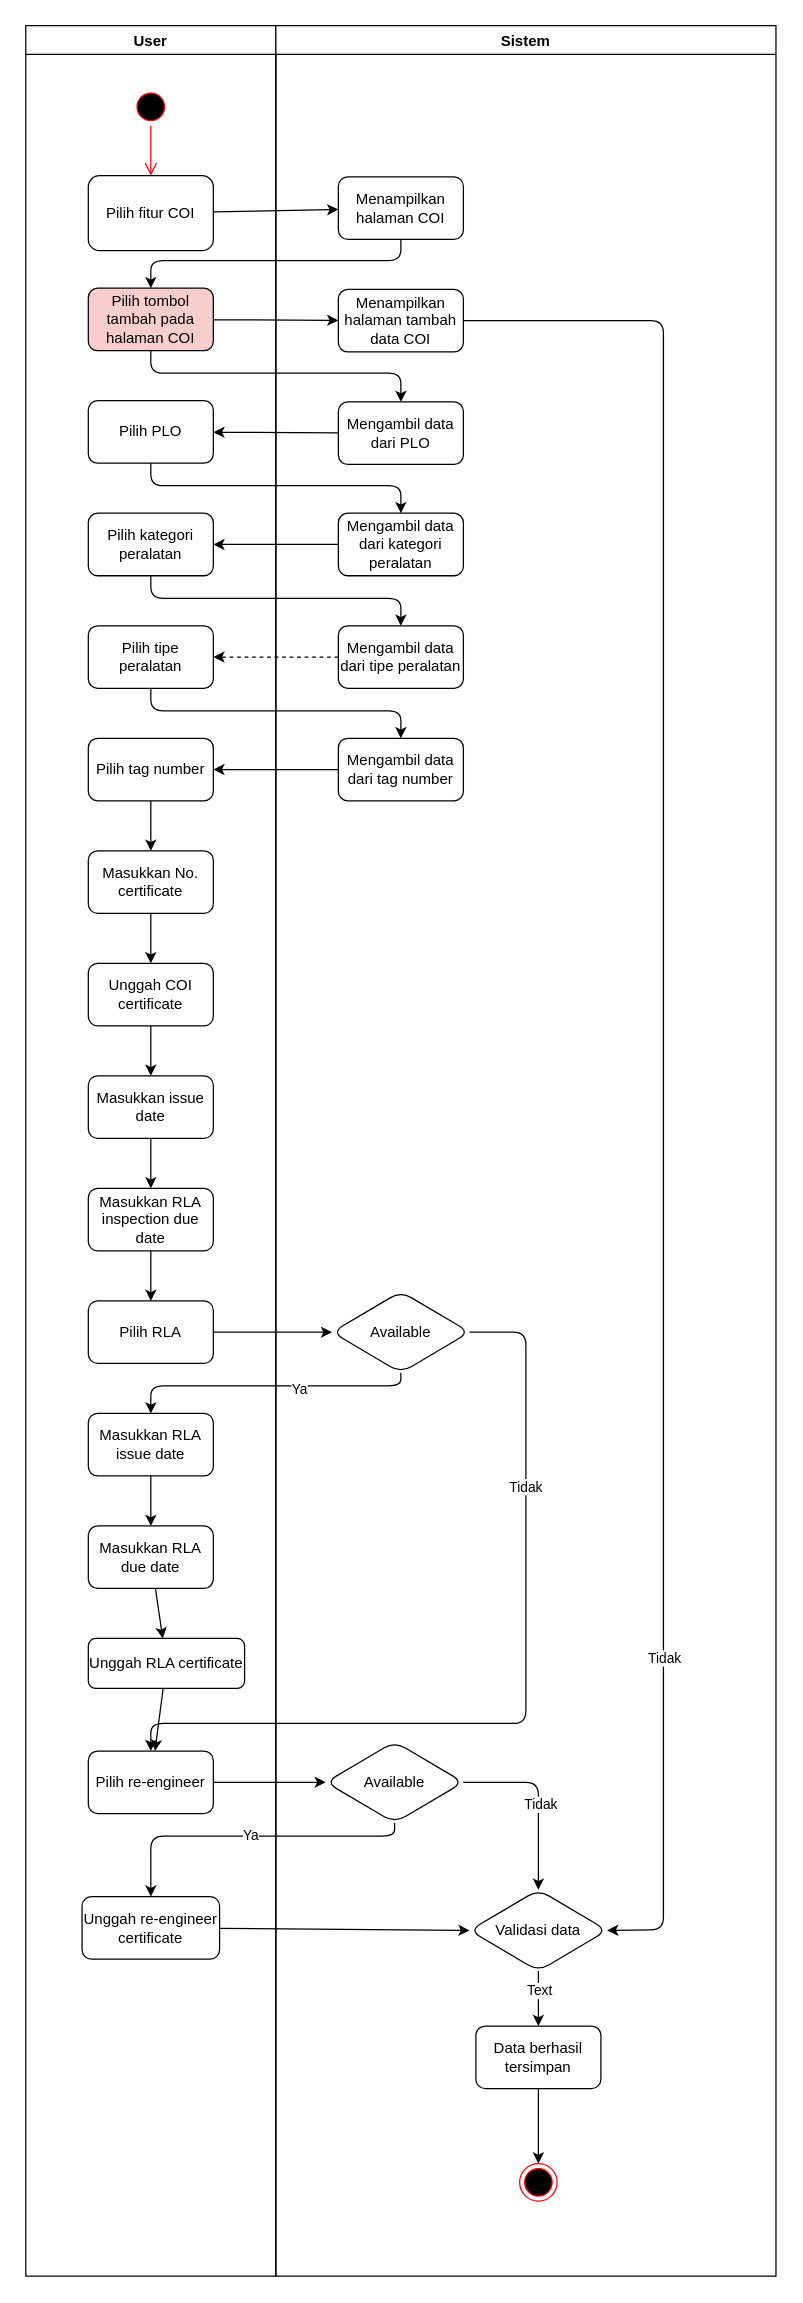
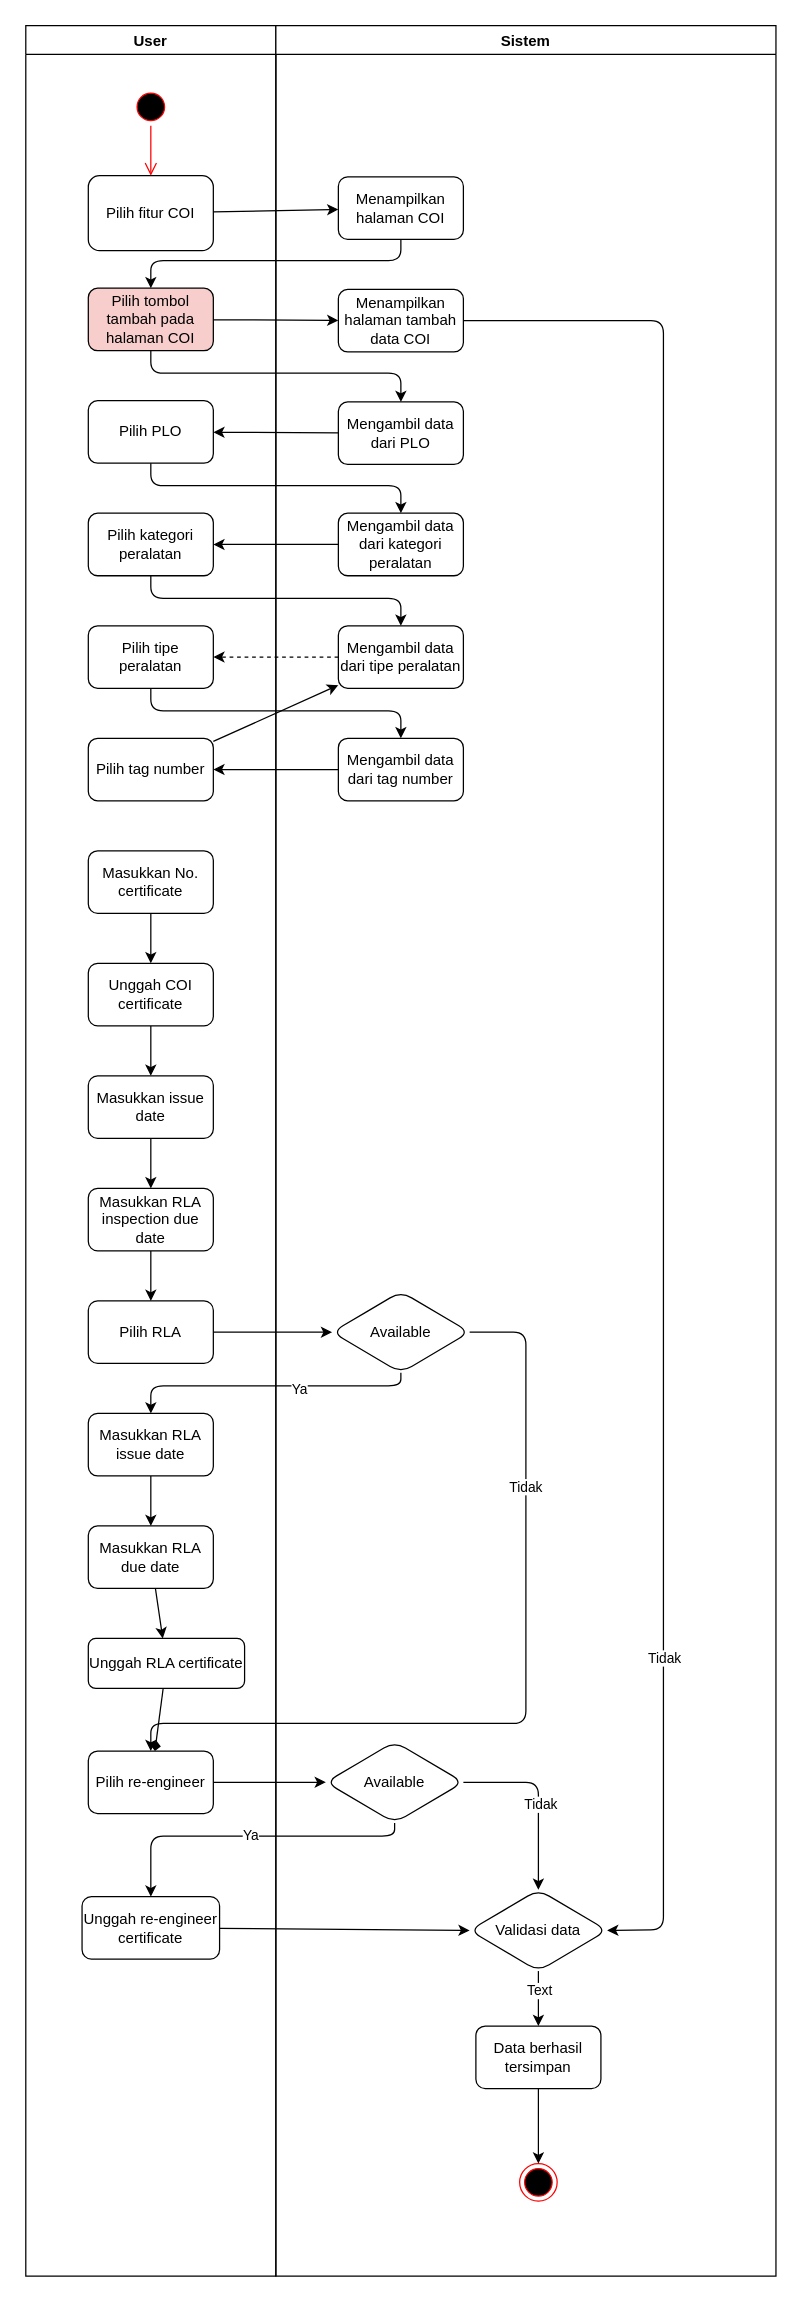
(151, 822) -> (242, 728)
(156, 1741) -> (156, 1740)
